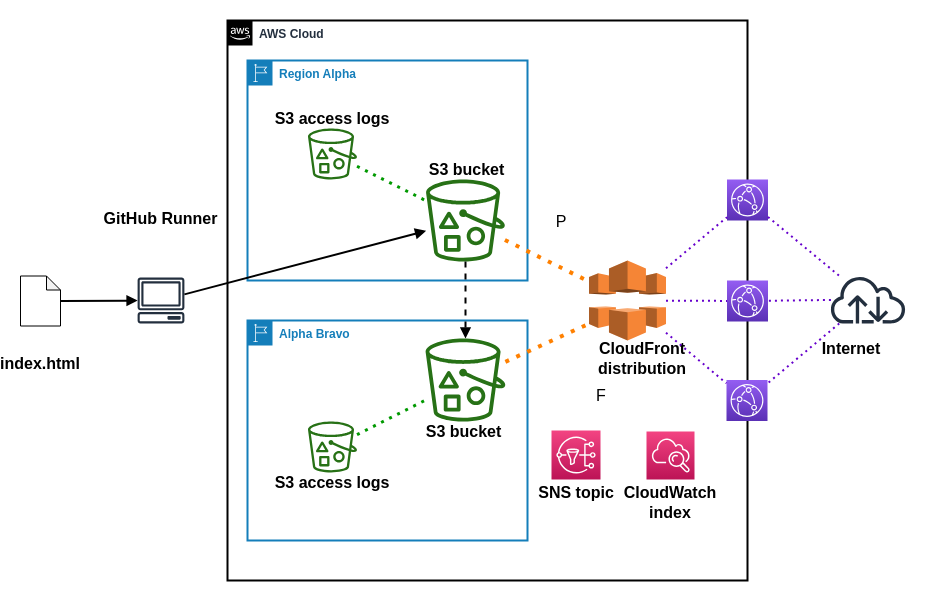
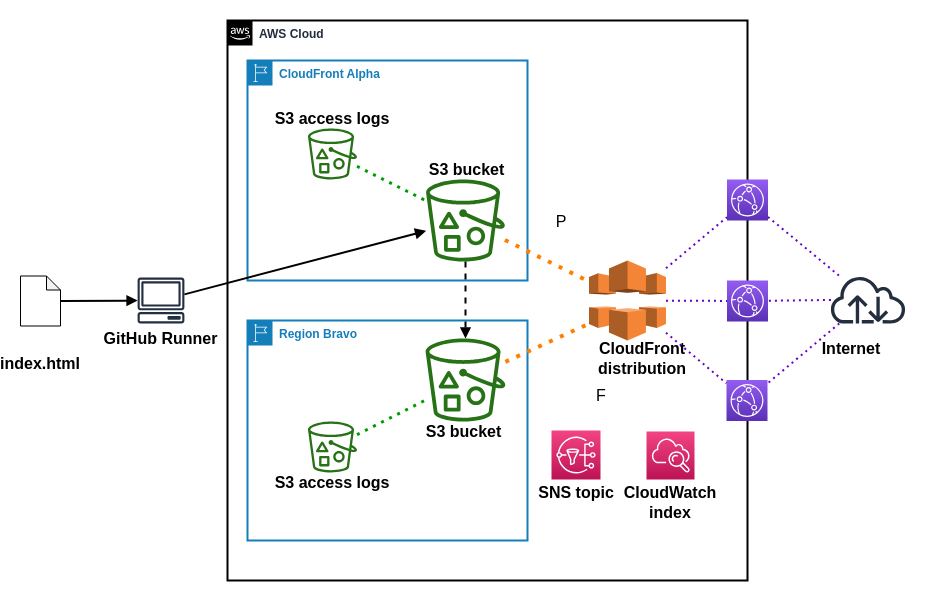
(315, 75) -> (329, 75)
(161, 219) -> (161, 339)
(313, 335) -> (317, 335)
